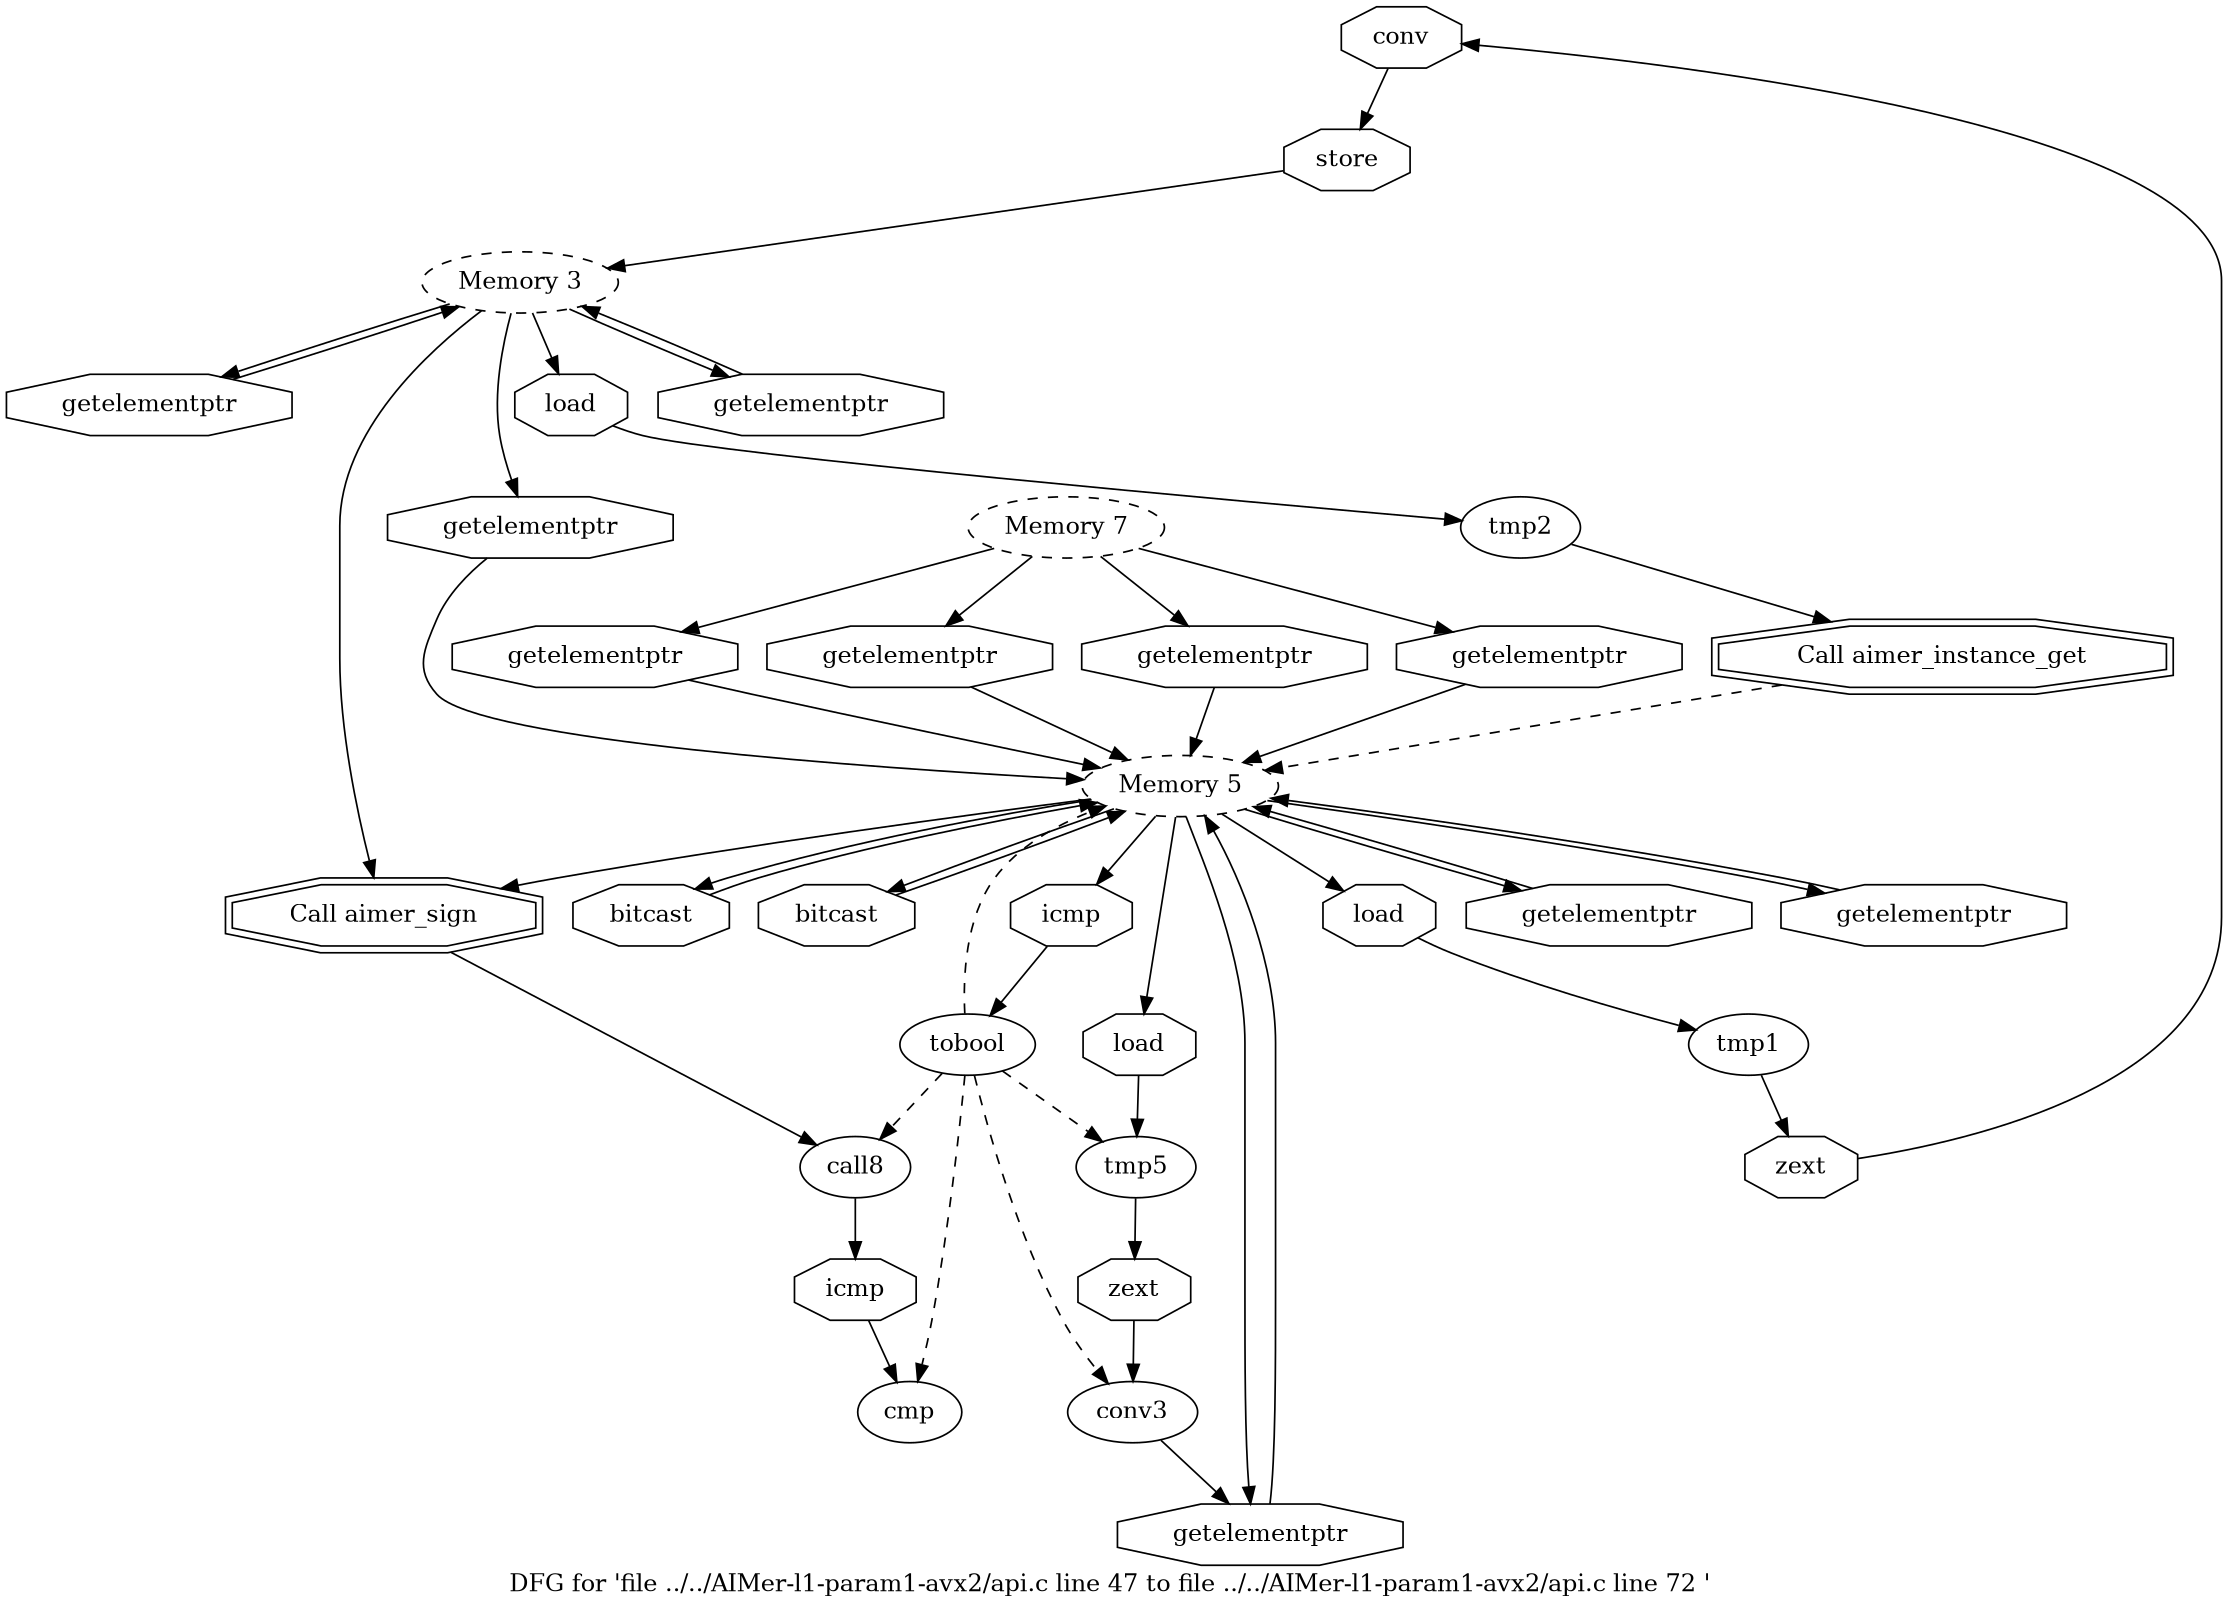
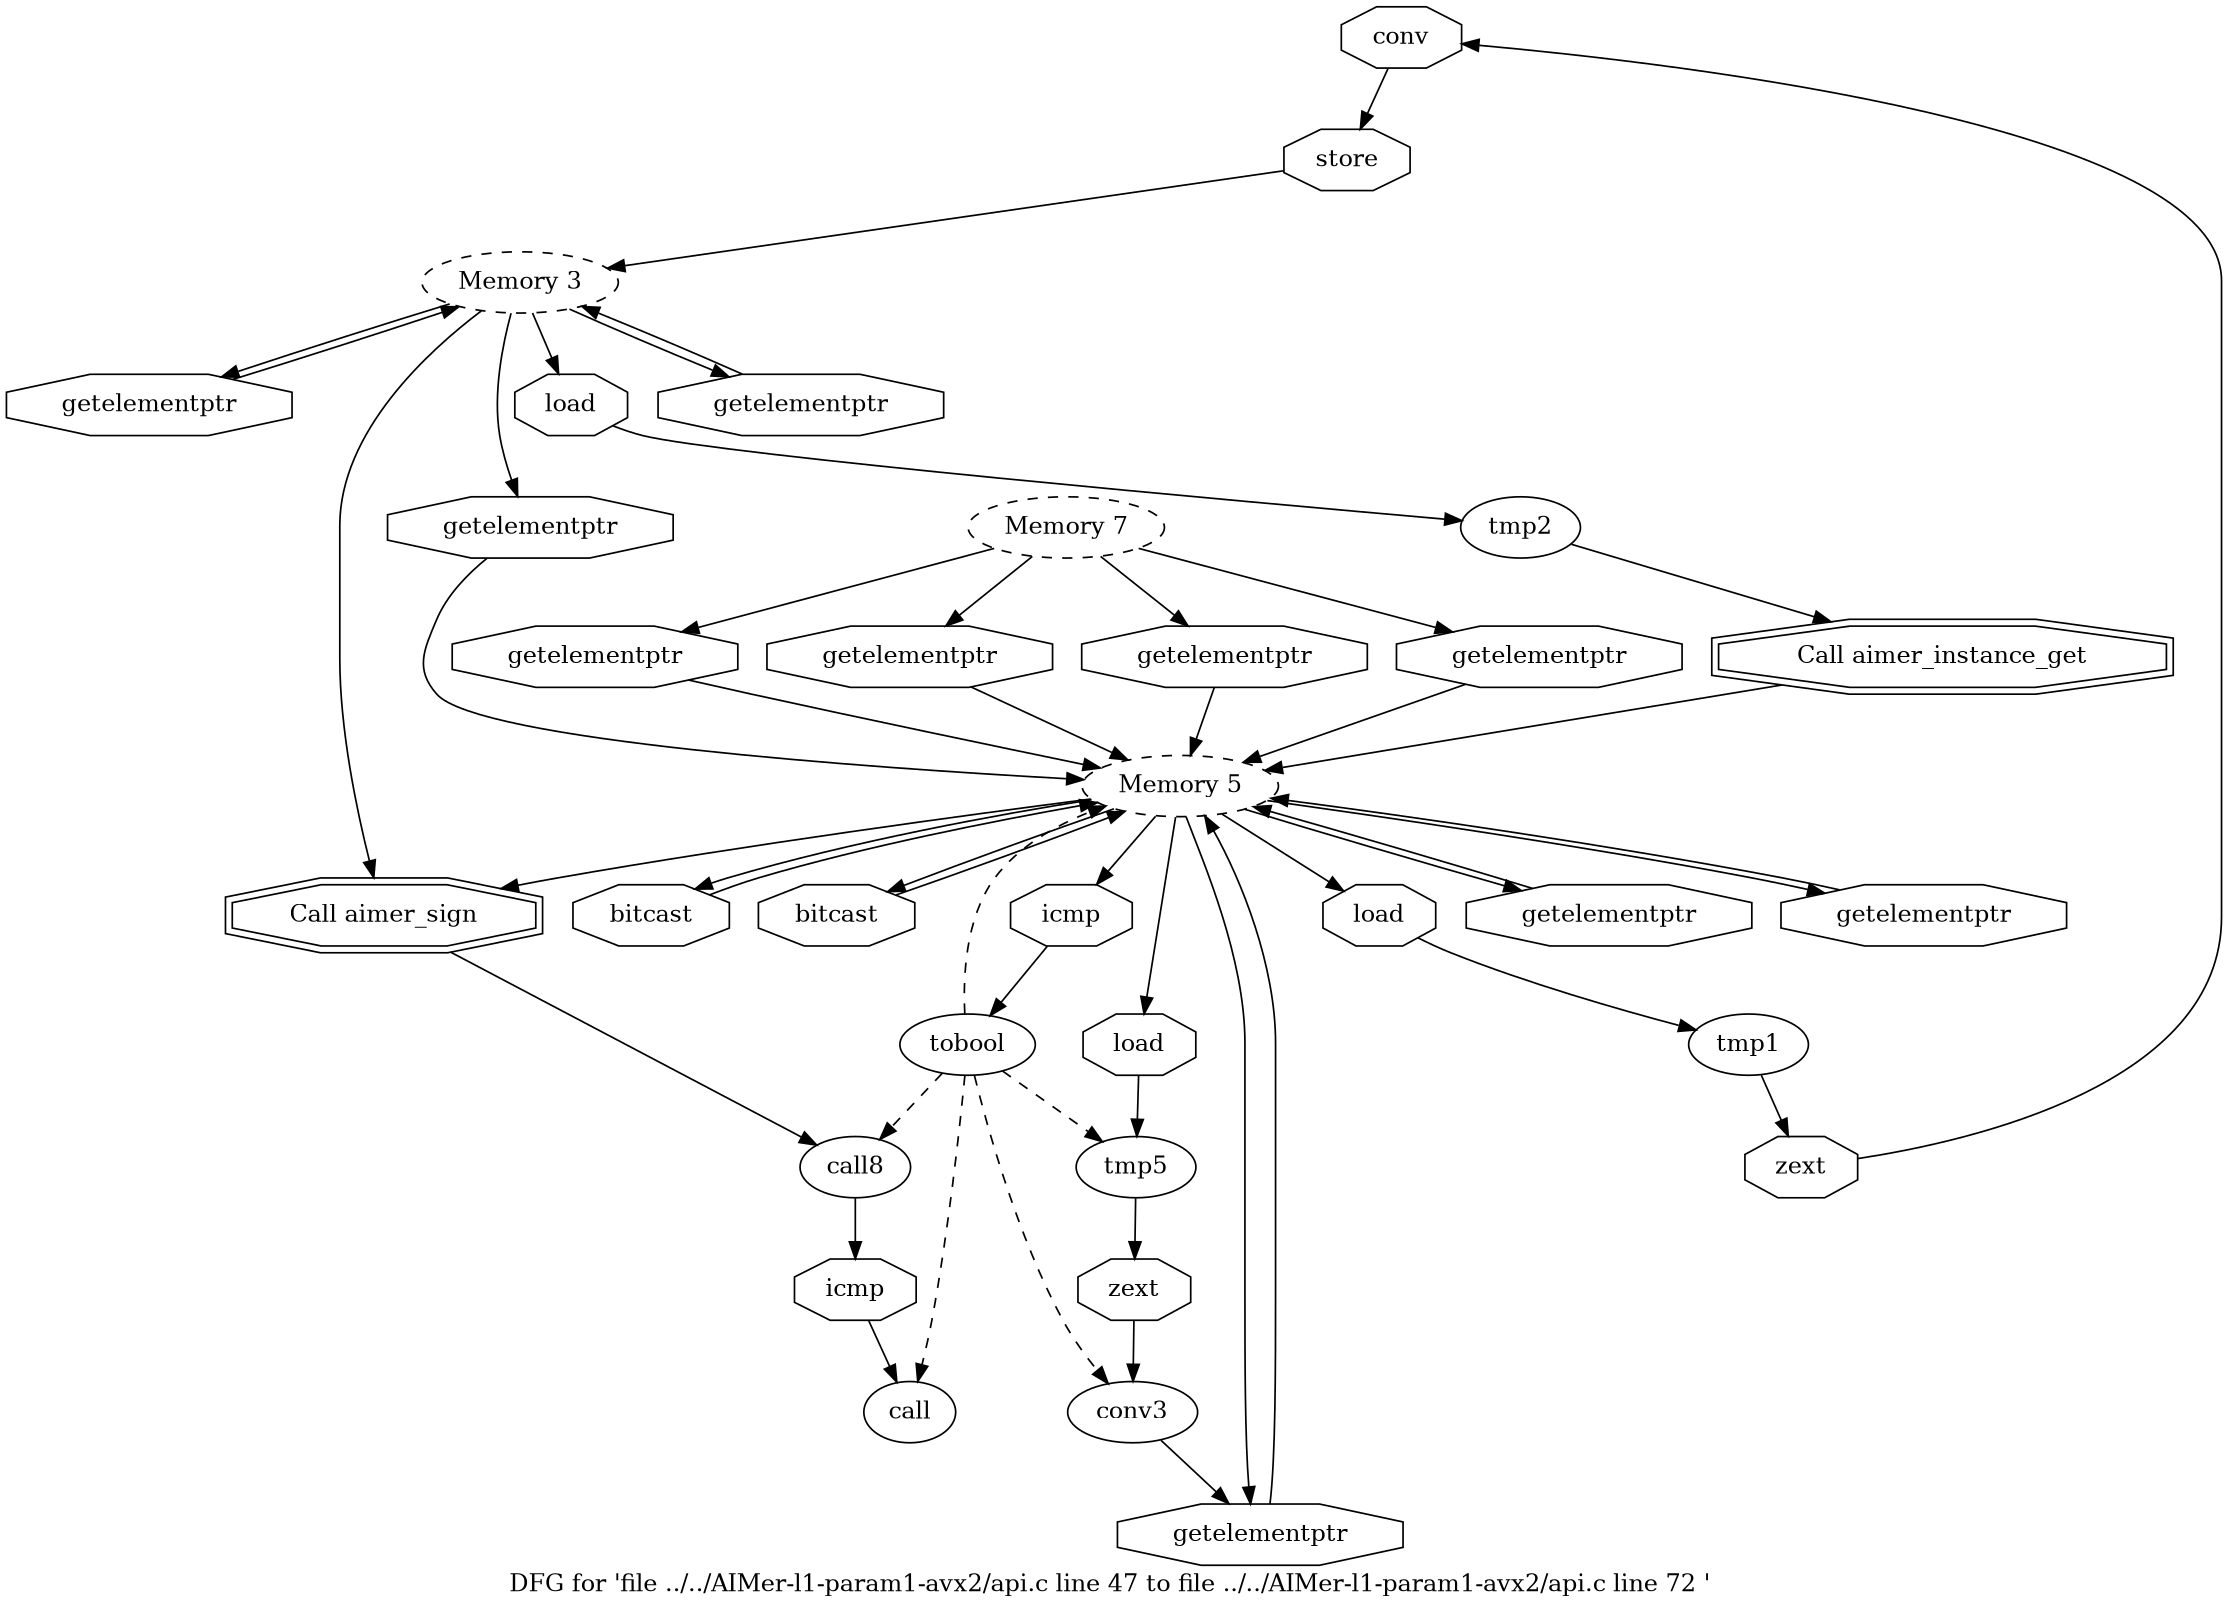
(1532, 726) -> (1532, 726)
(910, 1412) -> (910, 1412)
